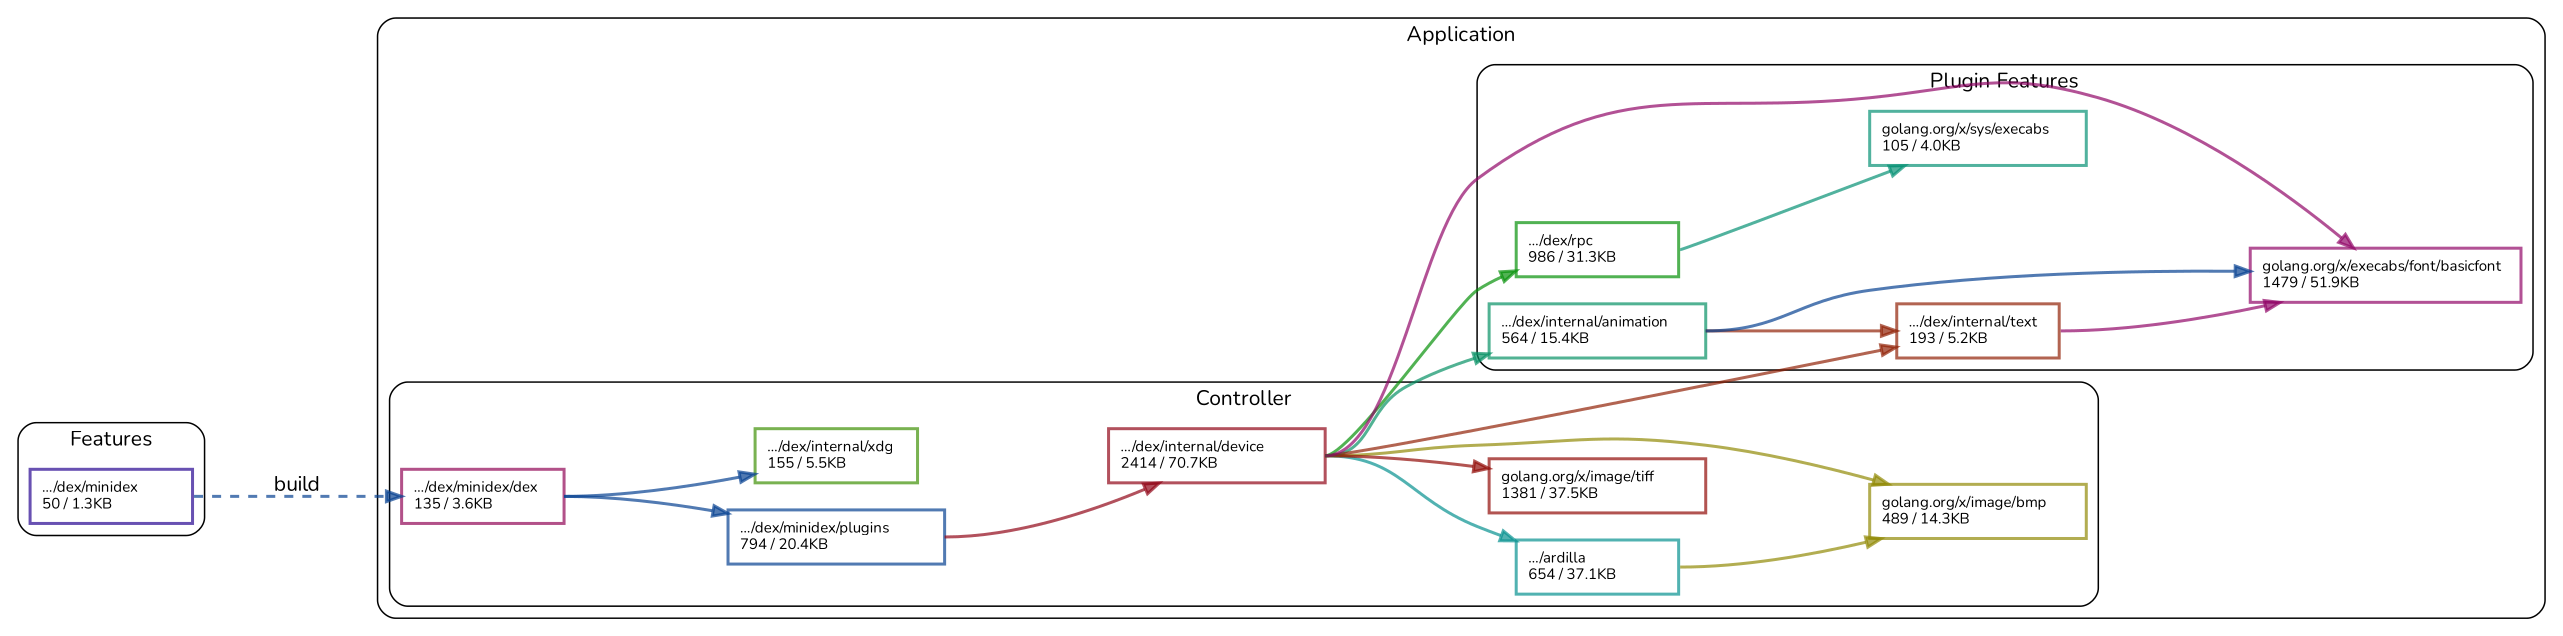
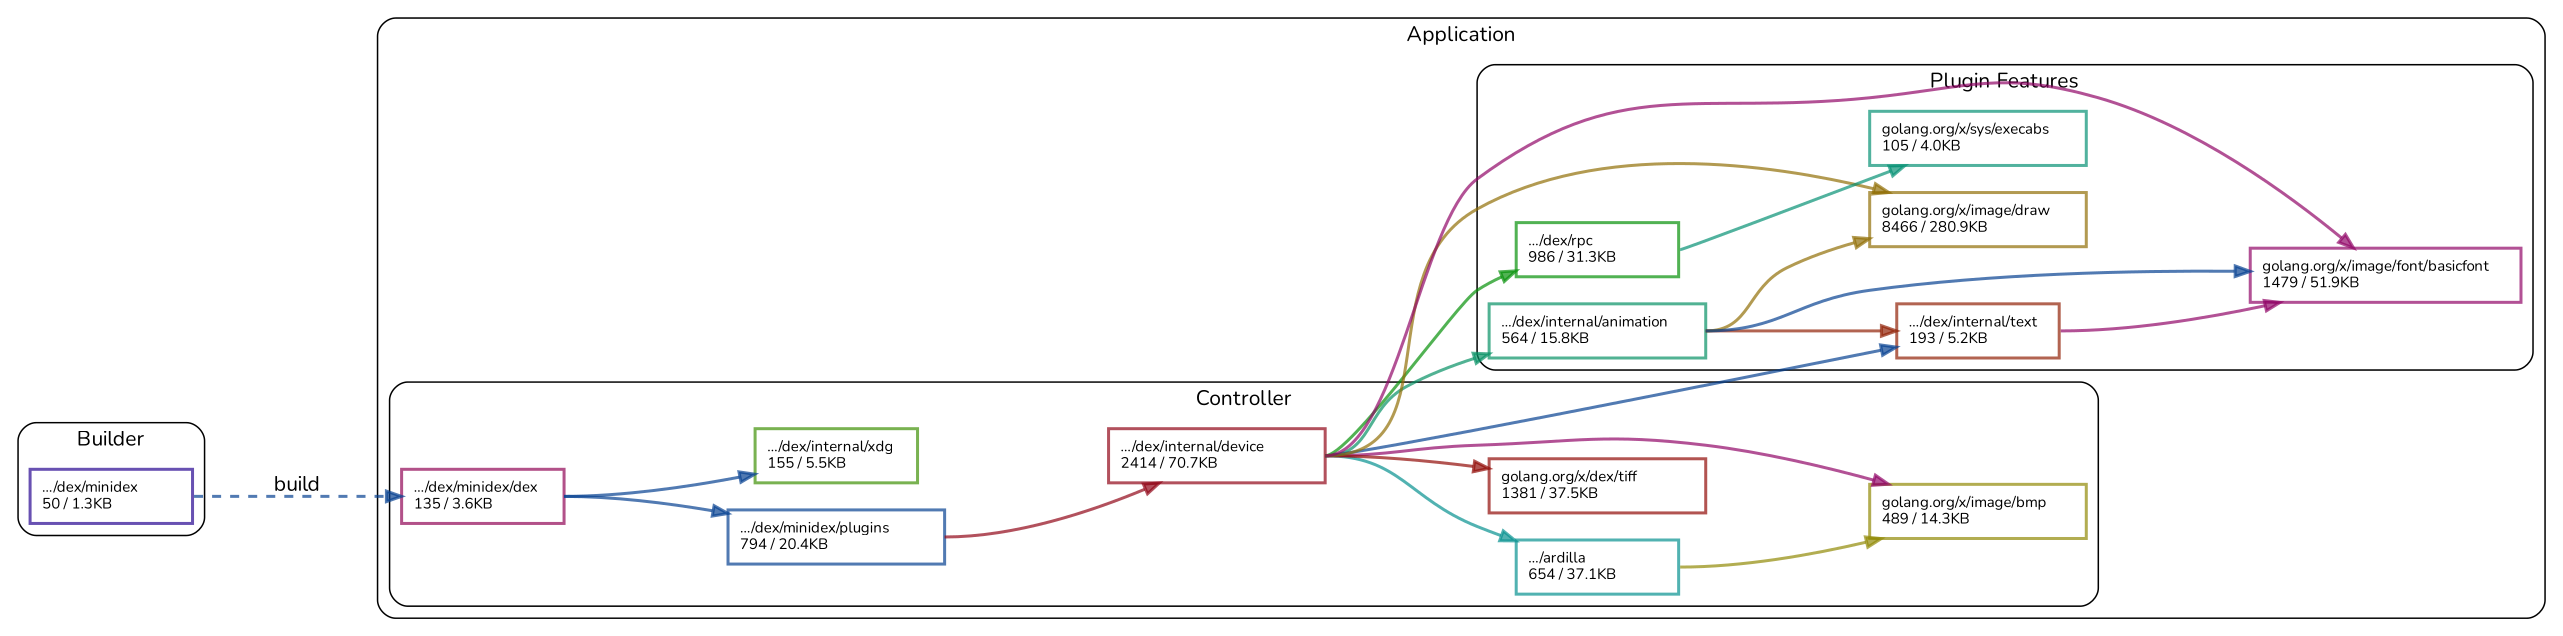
none -> (1978, 220)
(2386, 275) -> (2386, 275)
(1597, 331) -> (1597, 331)
(1604, 405) -> (1604, 405)
(1601, 439) -> (1601, 439)
(111, 440) -> (111, 440)
(1597, 486) -> (1597, 486)
